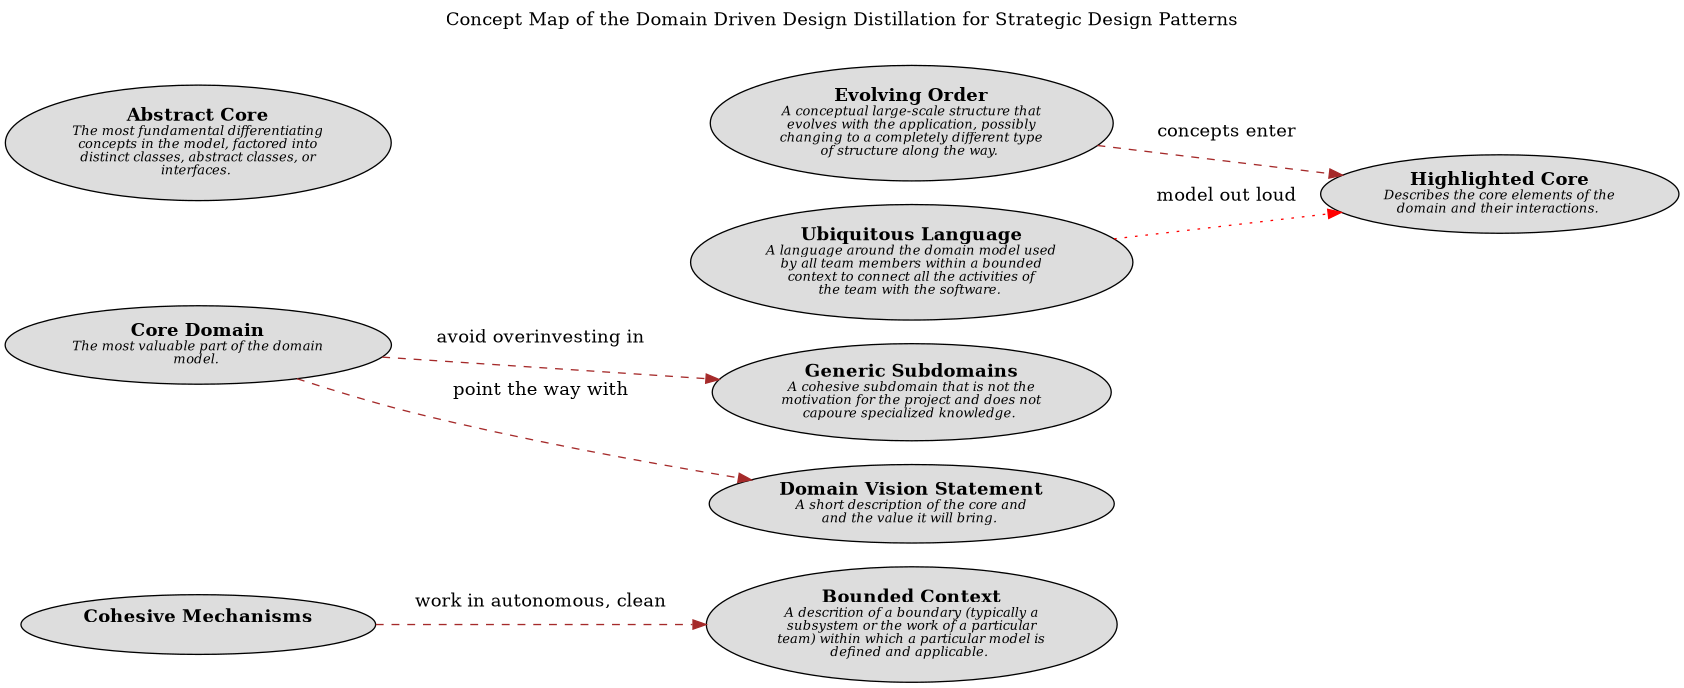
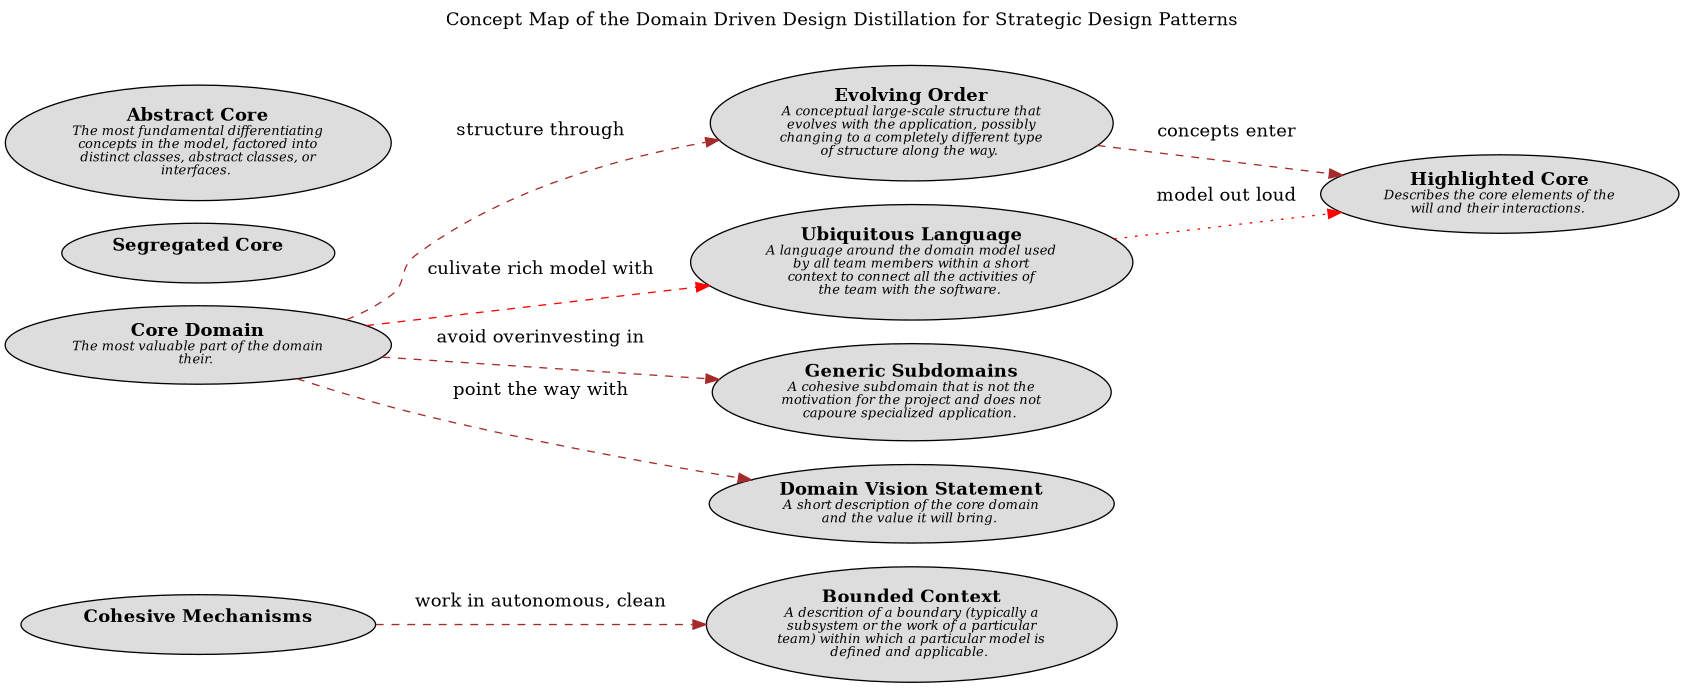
none -> (508, 201)
(1500, 208) -> (1500, 208)
none -> (198, 253)
(912, 264) -> (912, 264)
none -> (531, 306)
(198, 359) -> (198, 359)
(912, 413) -> (912, 413)
(912, 505) -> (912, 505)
